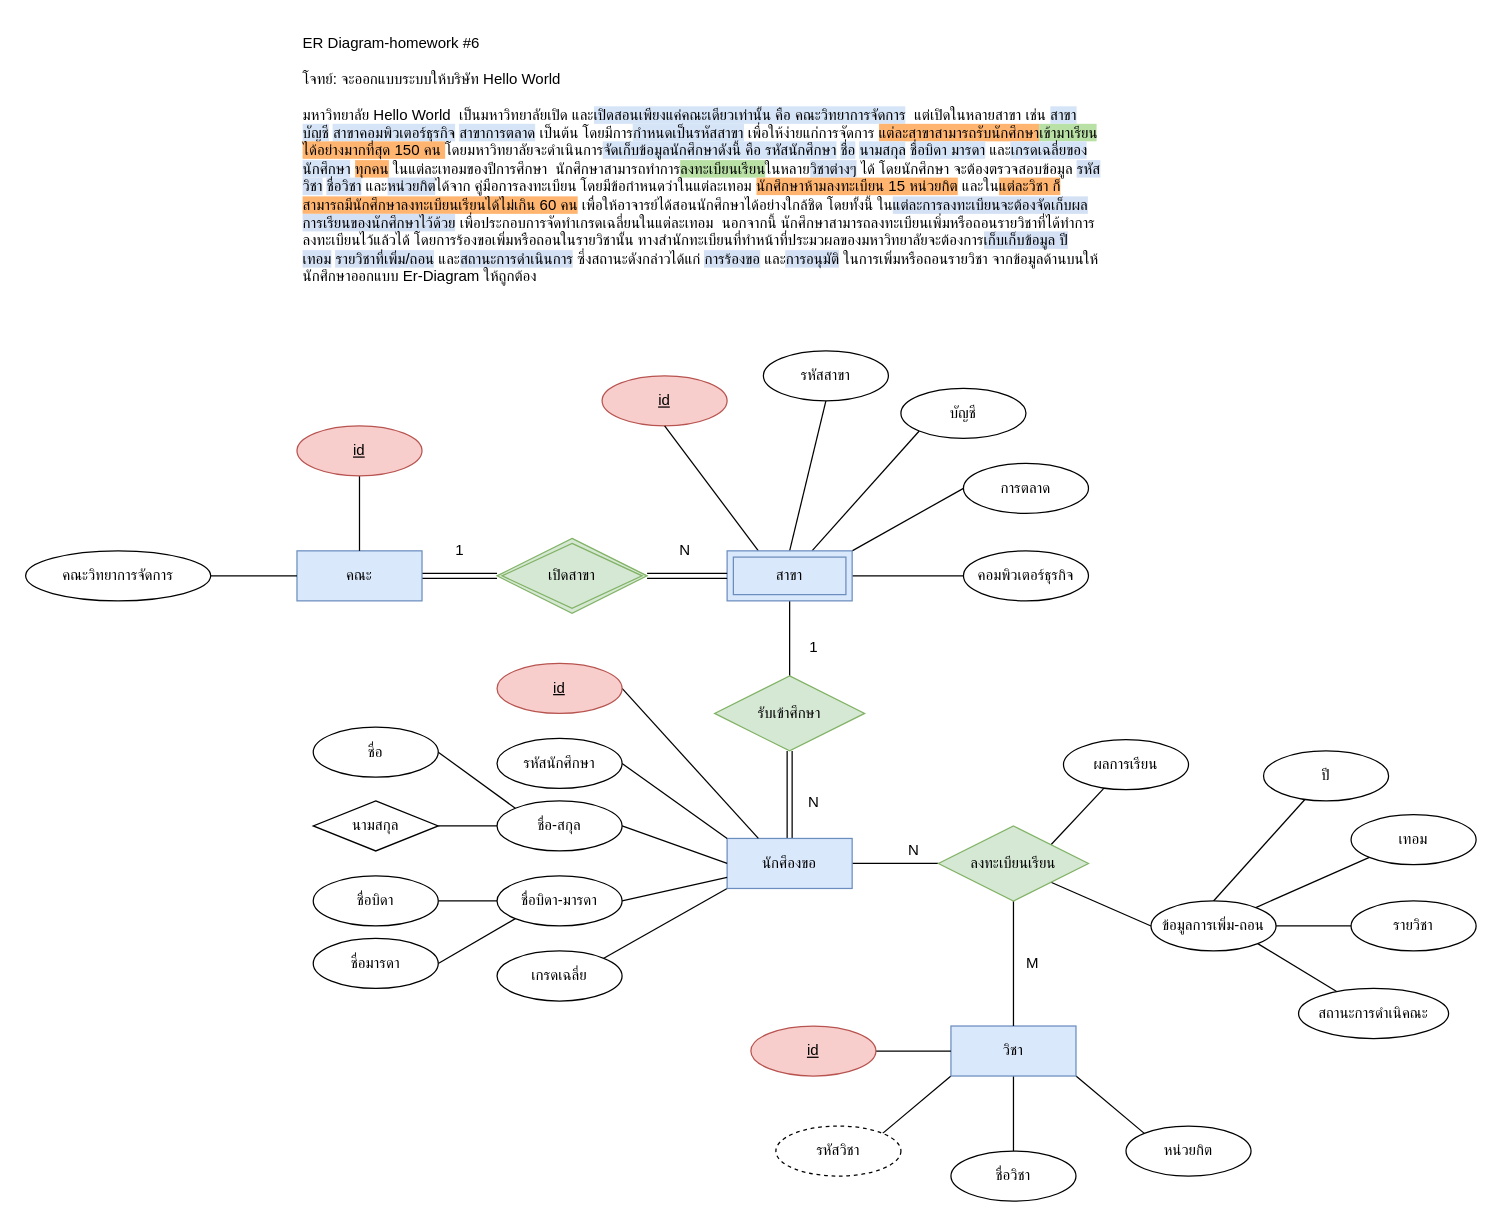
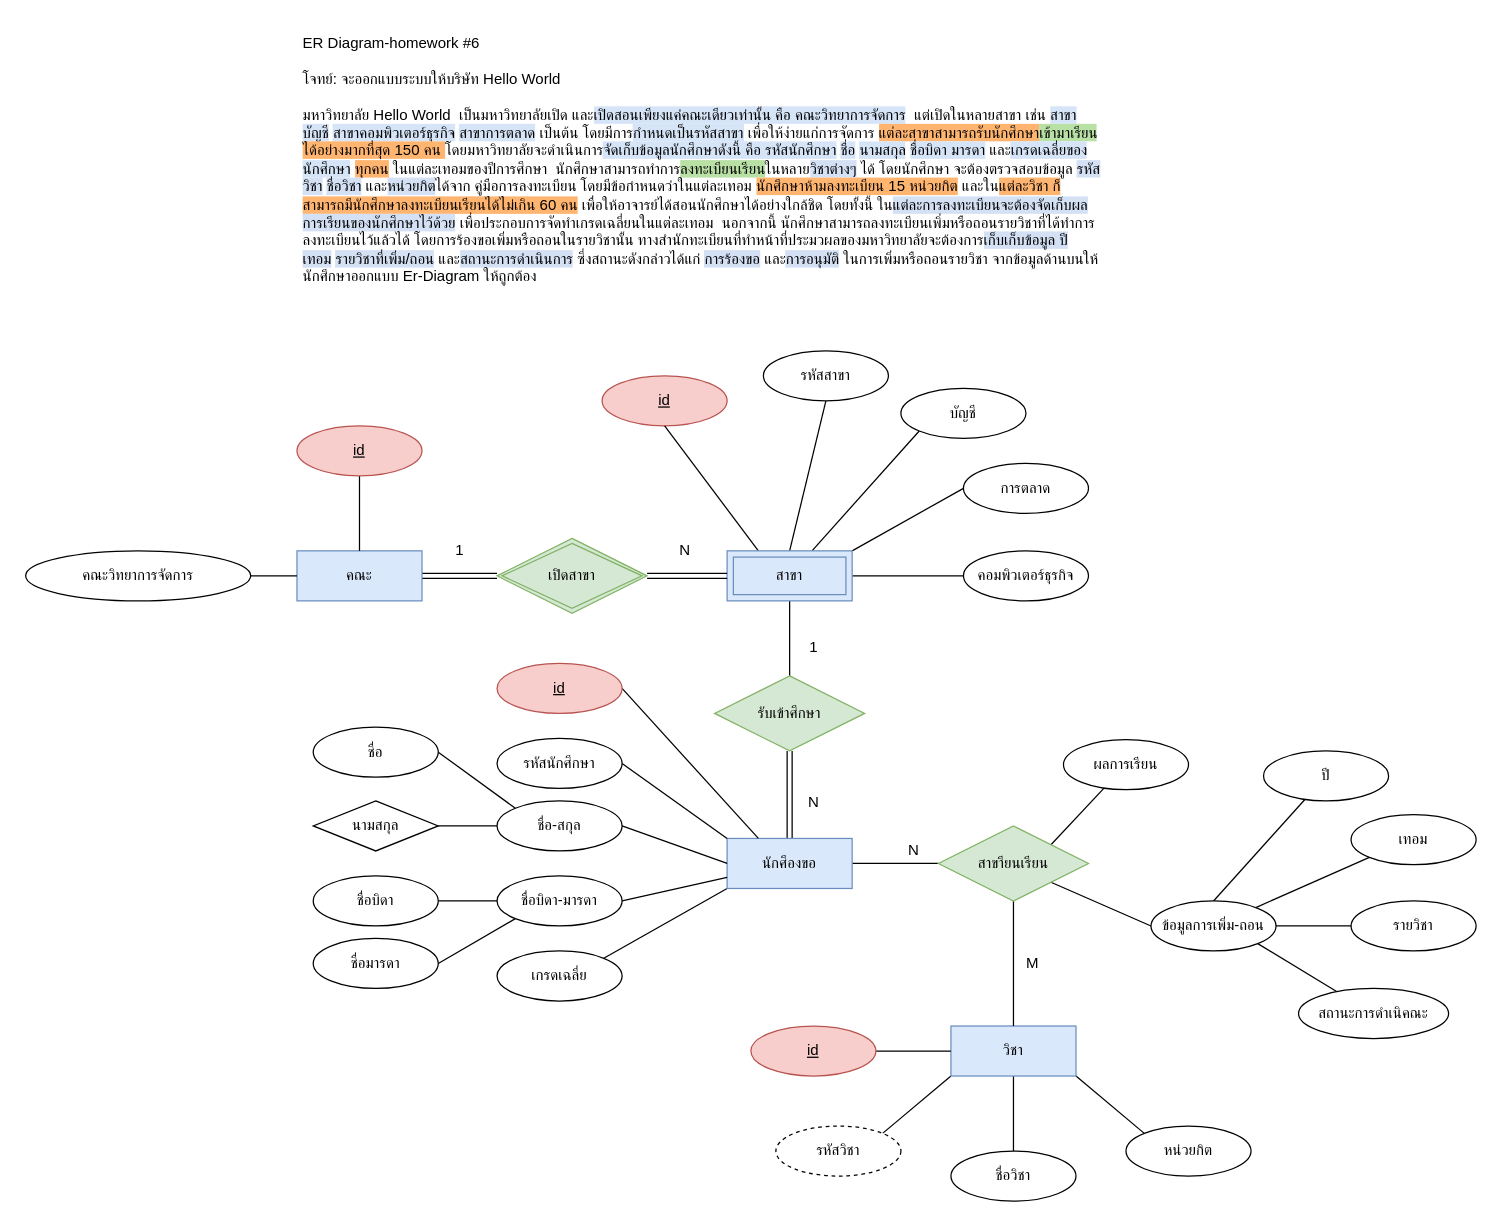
(118, 576) -> (138, 576)
(1013, 863) -> (1013, 863)
